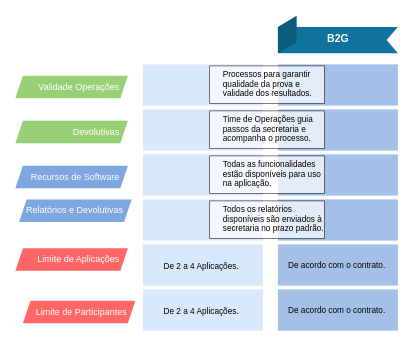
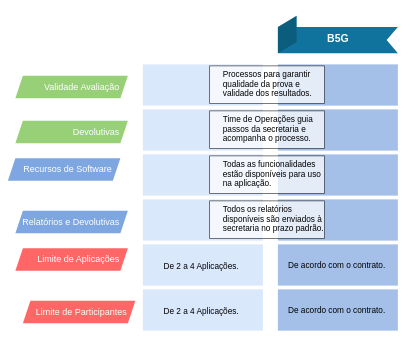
(338, 38) -> (338, 38)
(78, 87) -> (80, 87)
(72, 177) -> (64, 169)
(75, 210) -> (72, 222)
